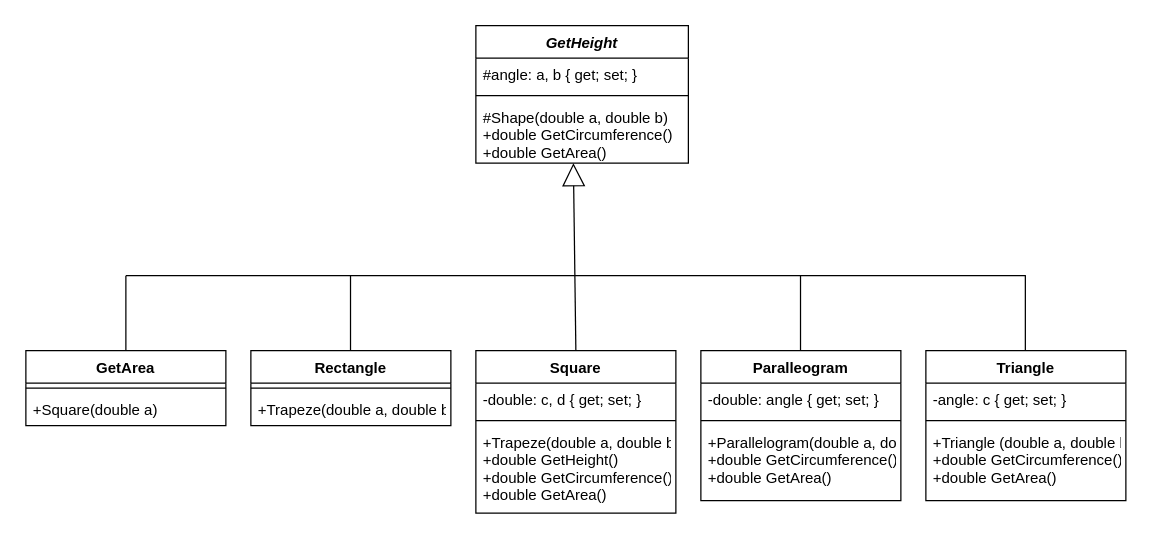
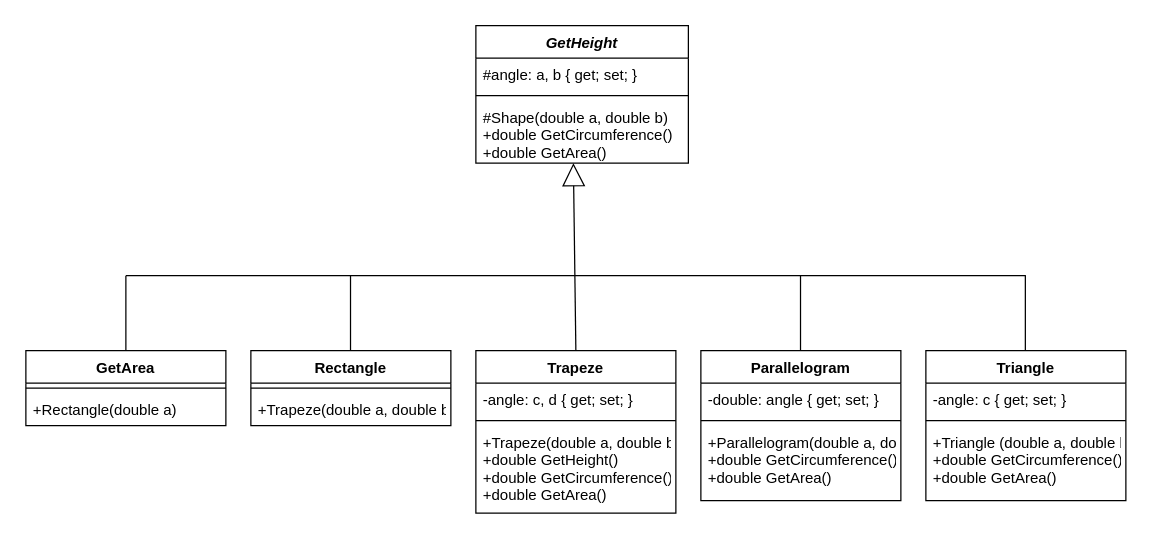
(575, 368) -> (575, 368)
(800, 368) -> (800, 368)
(574, 400) -> (570, 400)
(100, 410) -> (111, 410)
